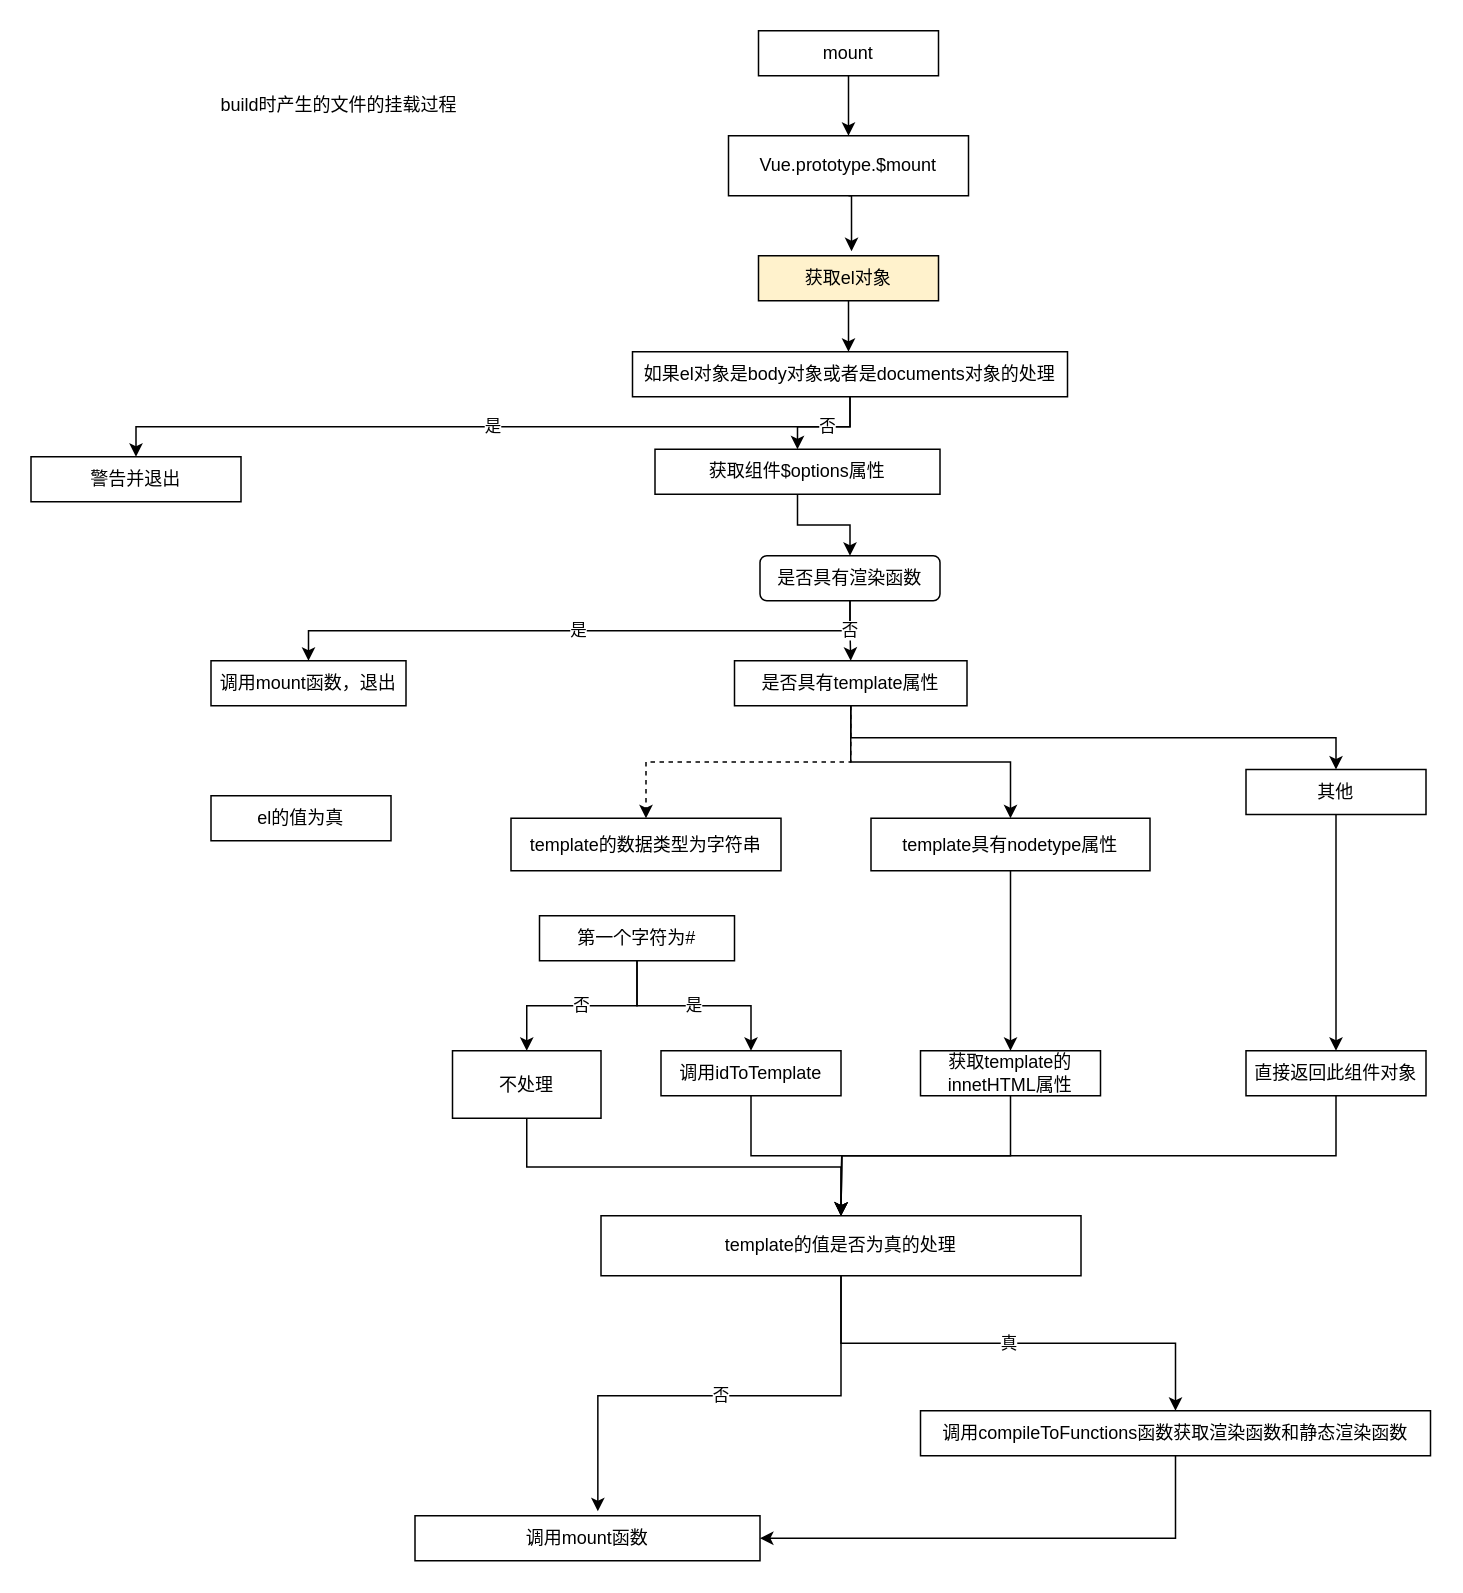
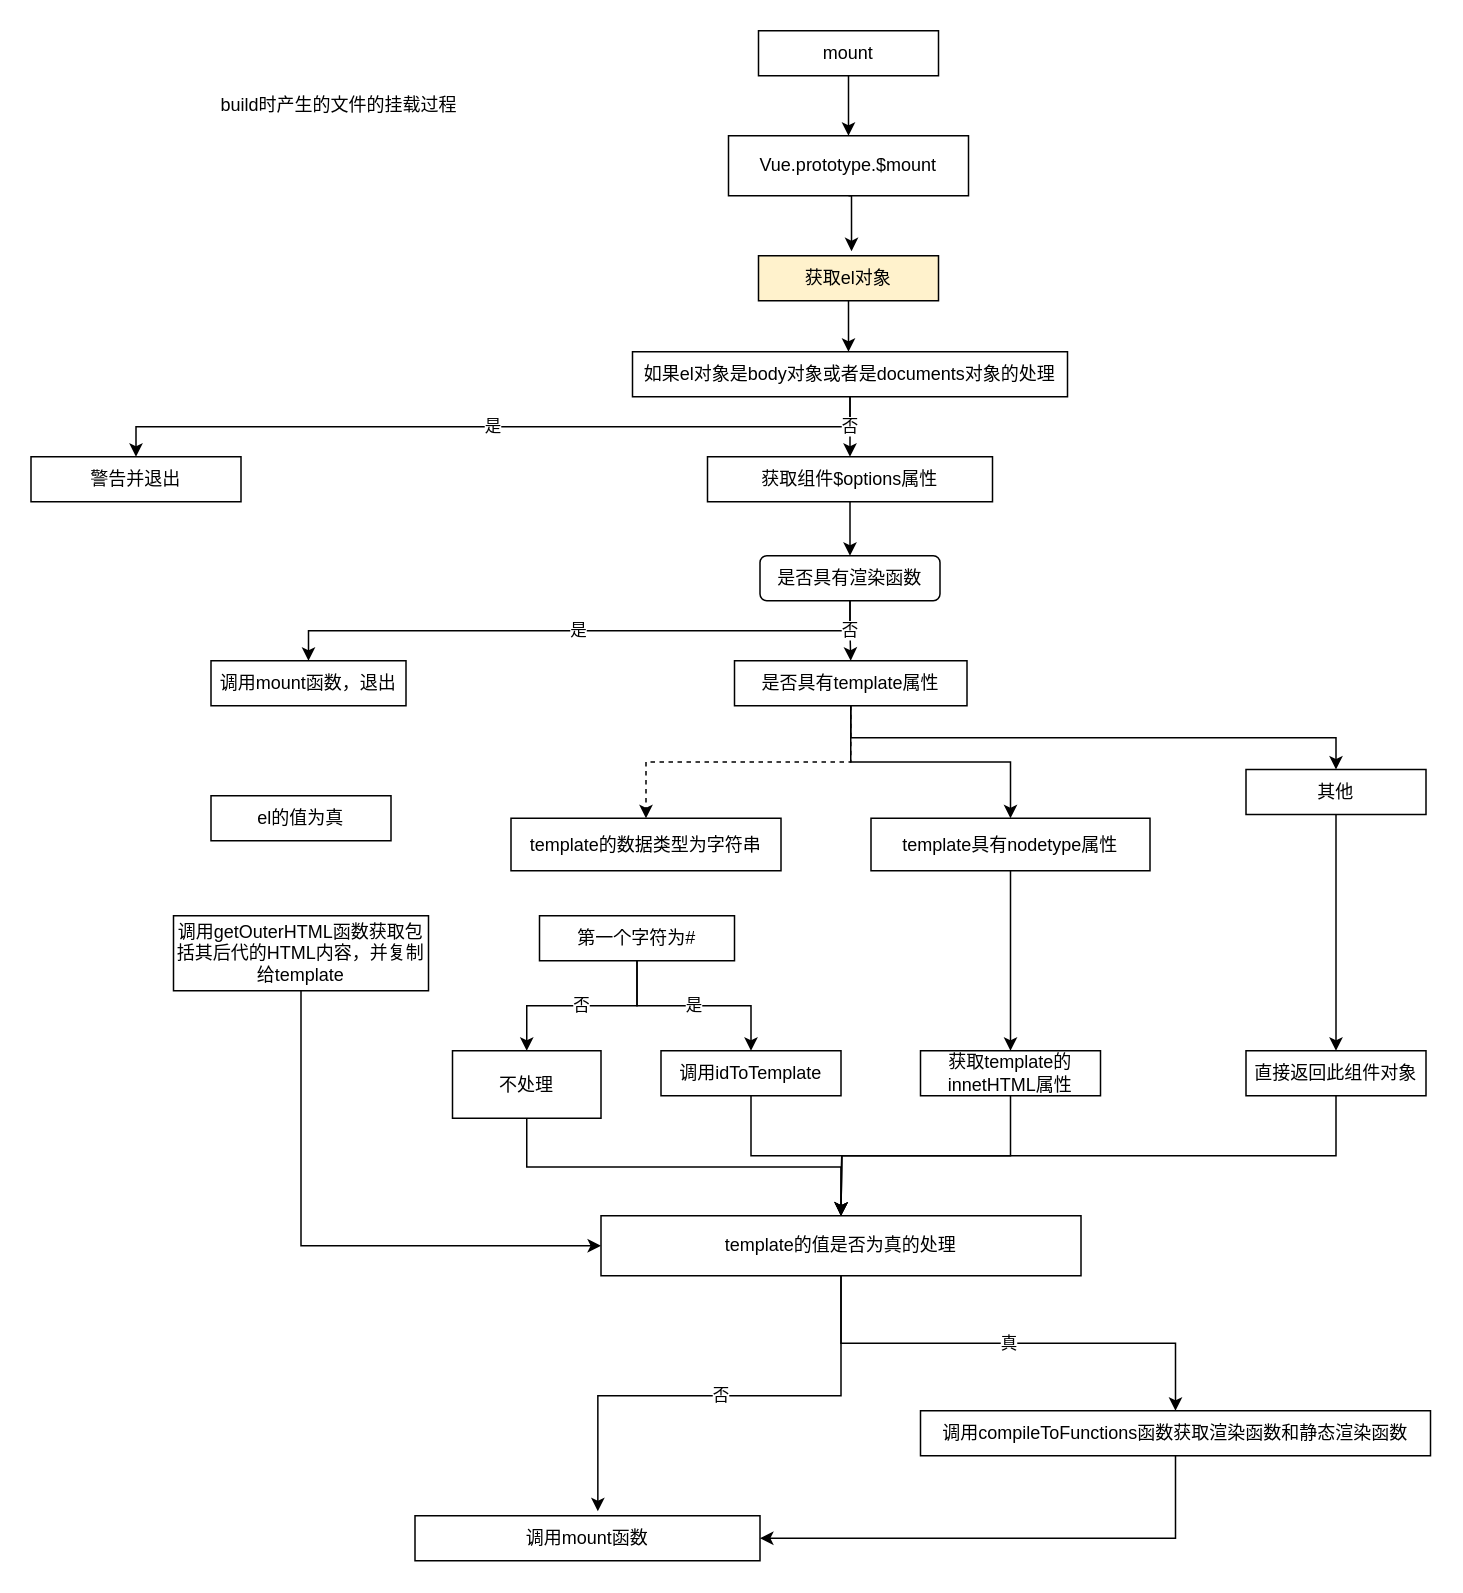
(797, 472) -> (850, 479)
none -> (301, 953)
none -> (318, 1246)
